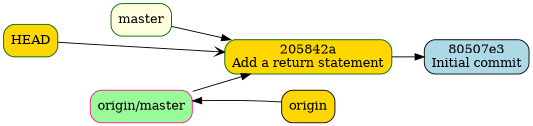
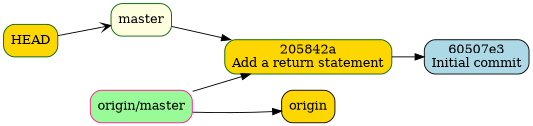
(137, 47) -> (80, 31)
(477, 57) -> (477, 57)
(242, 101) -> (233, 113)
